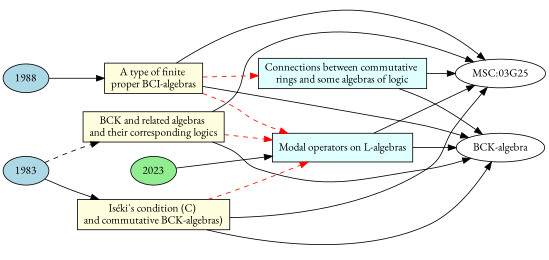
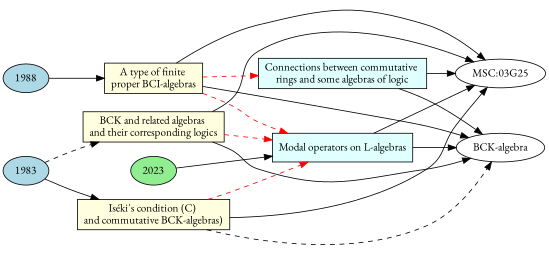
(359, 242) -> (359, 242)
